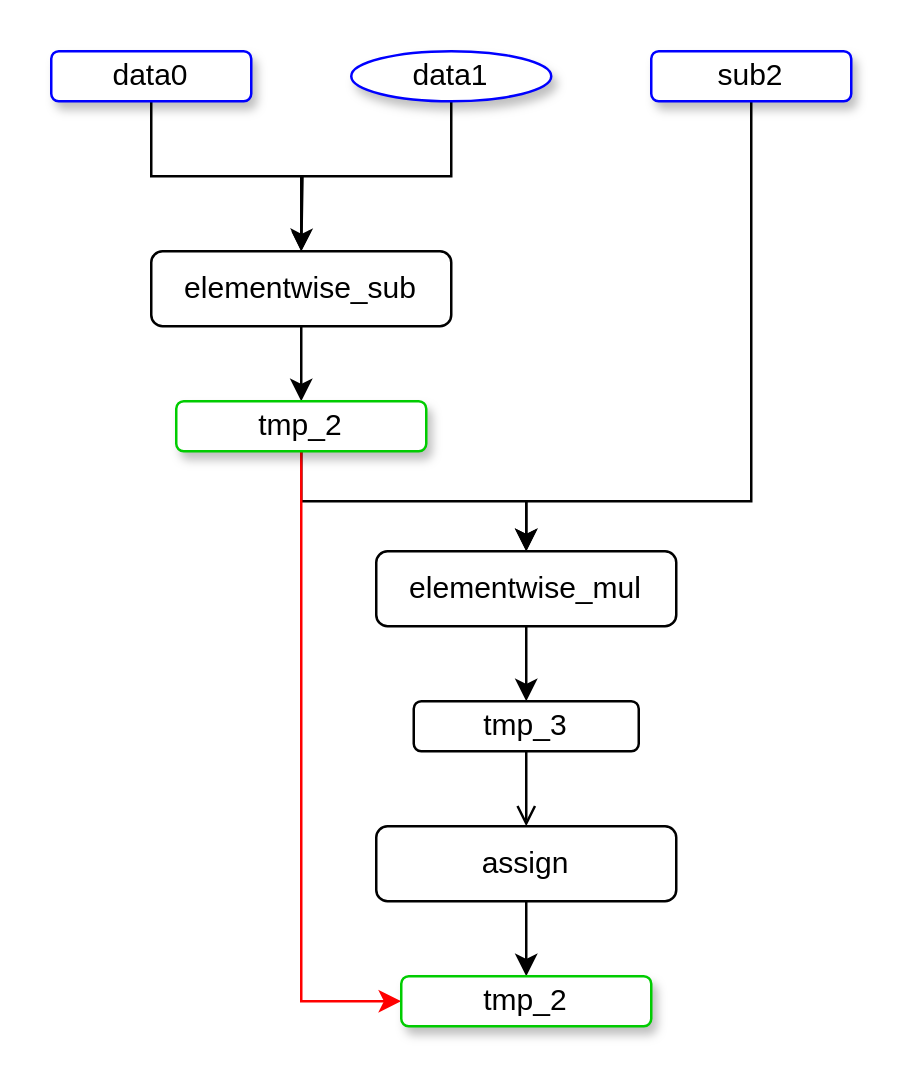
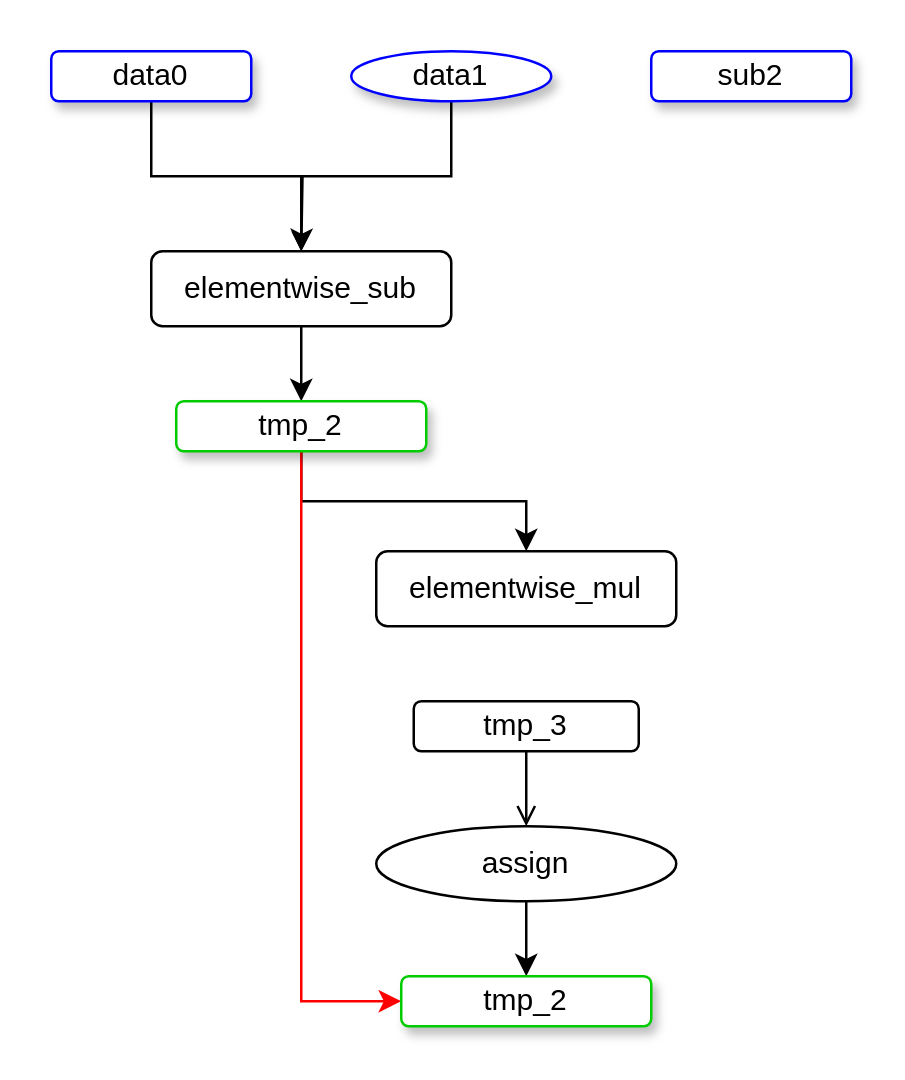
(751, 411) -> none
(526, 655) -> none
(526, 864) -> (526, 864)
